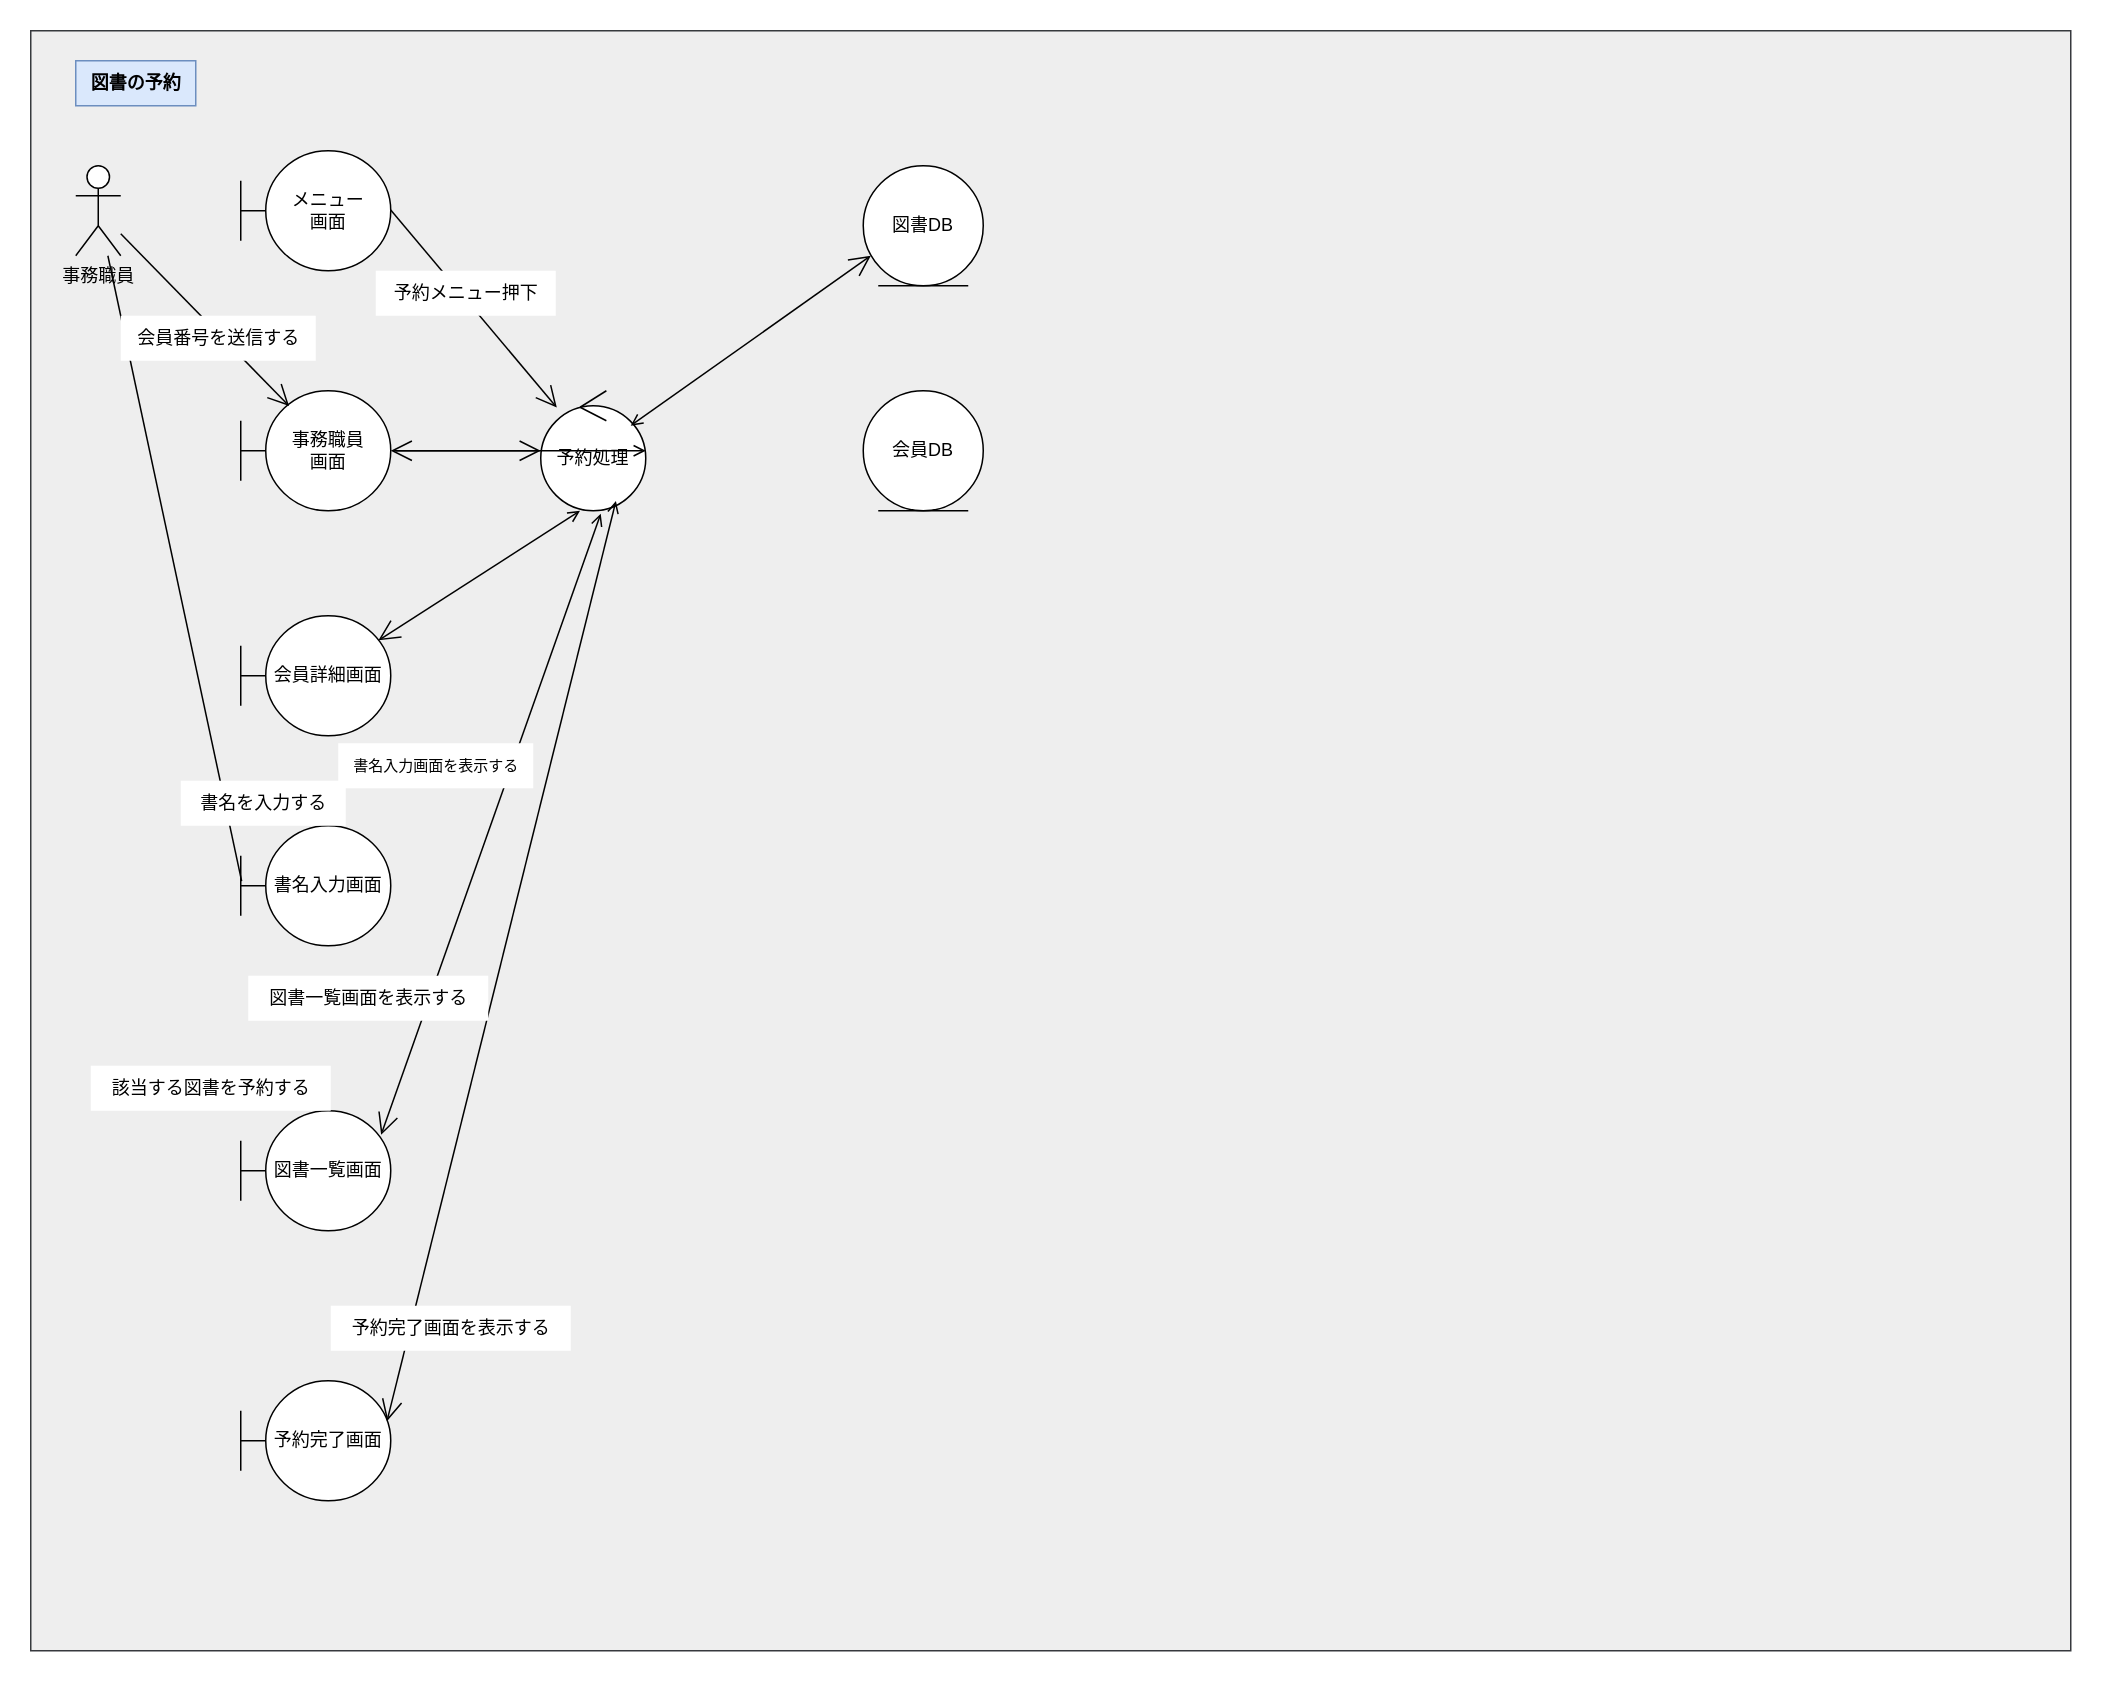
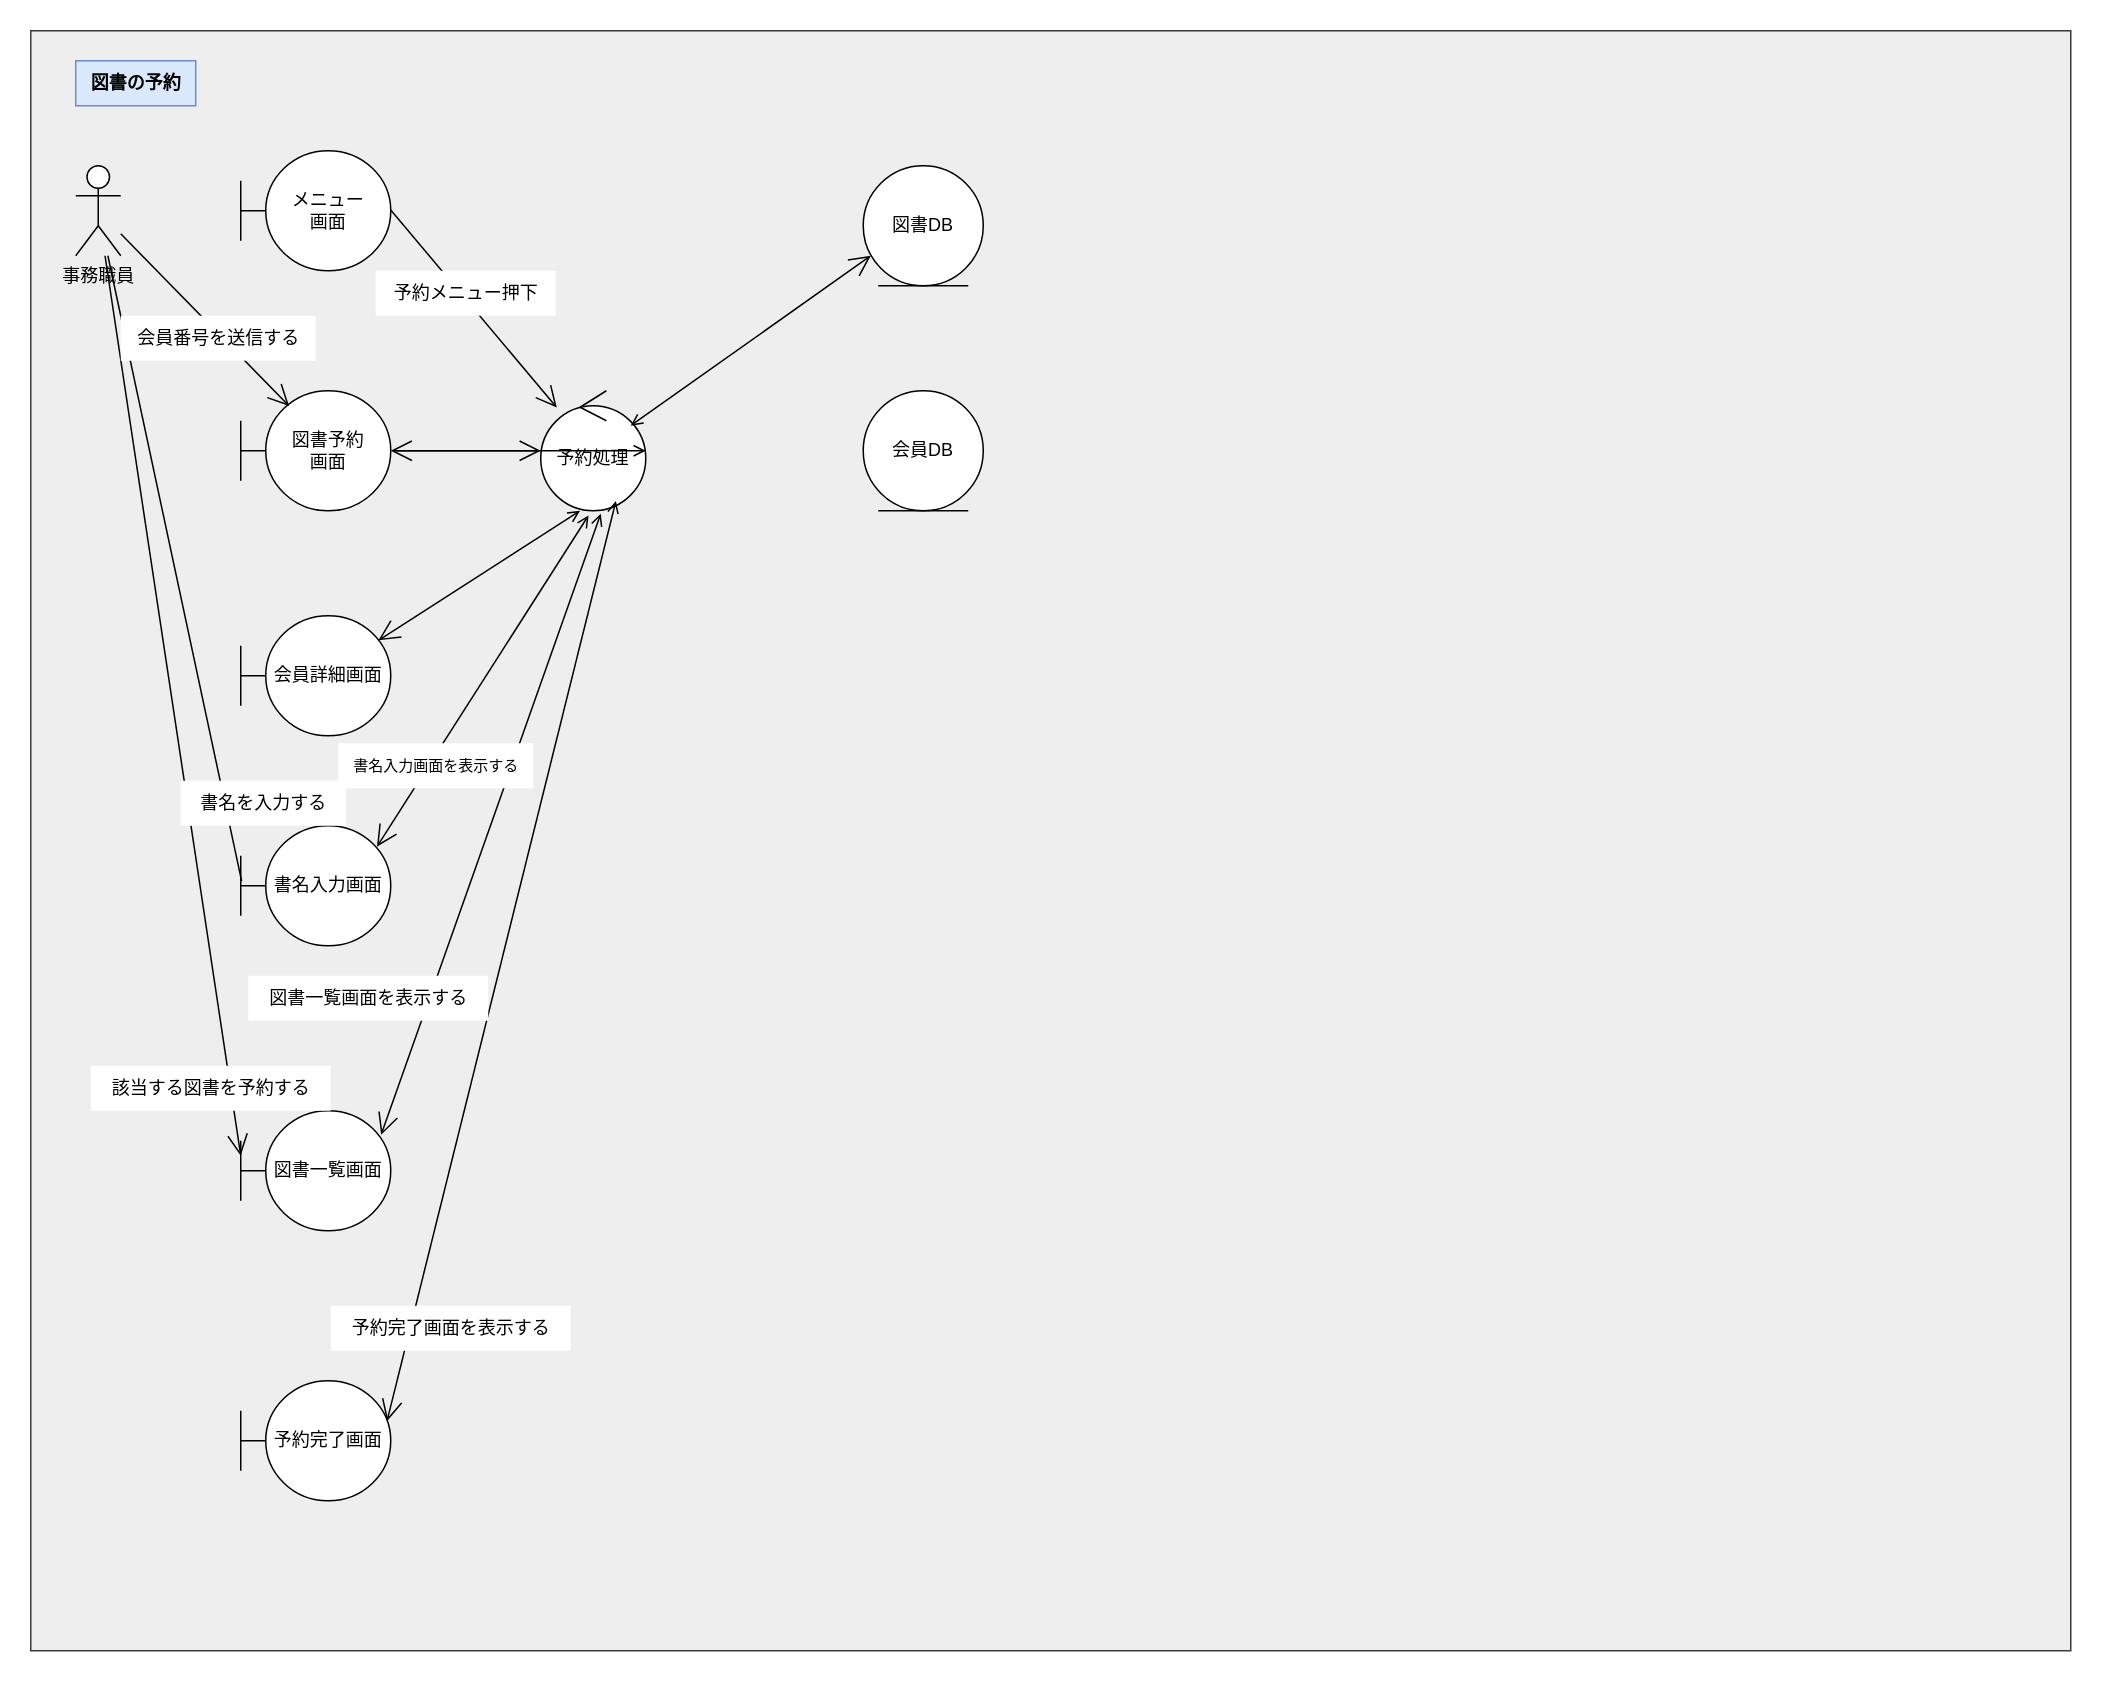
(329, 451) -> (329, 451)
none -> (145, 519)
none -> (515, 631)
